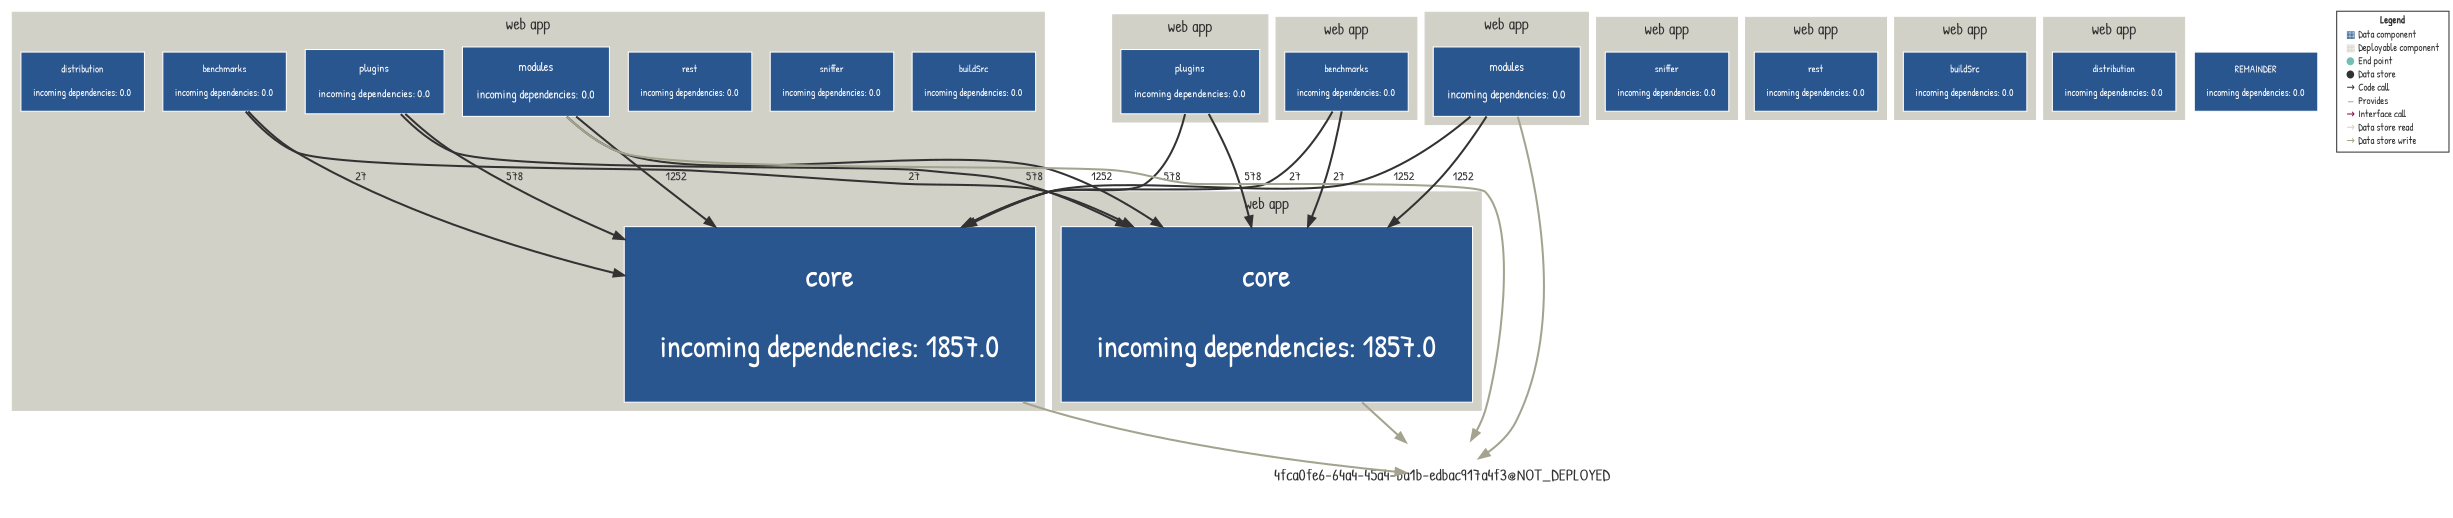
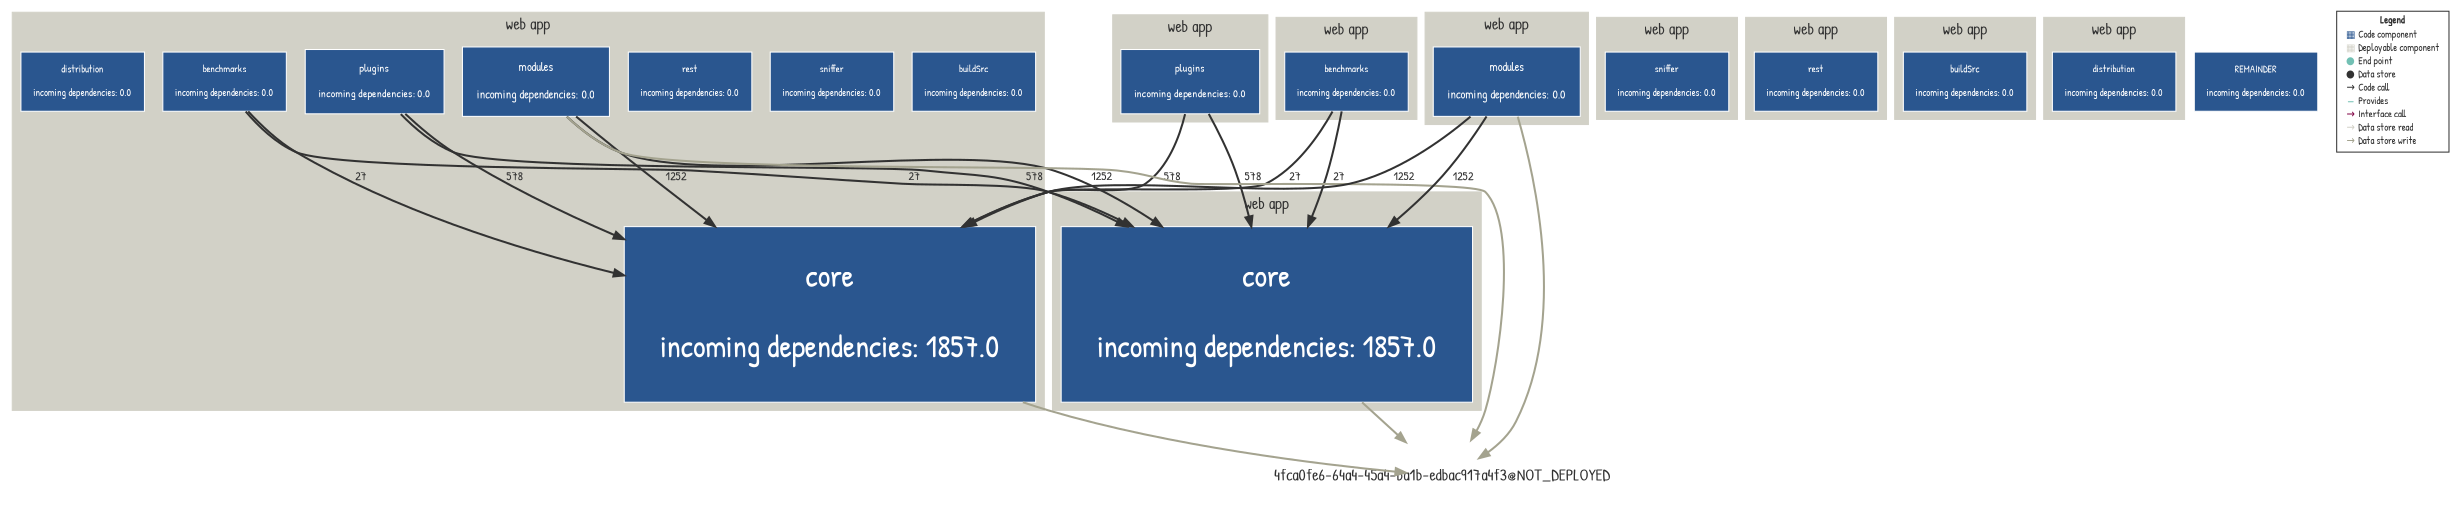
(2388, 35) -> (2388, 35)
